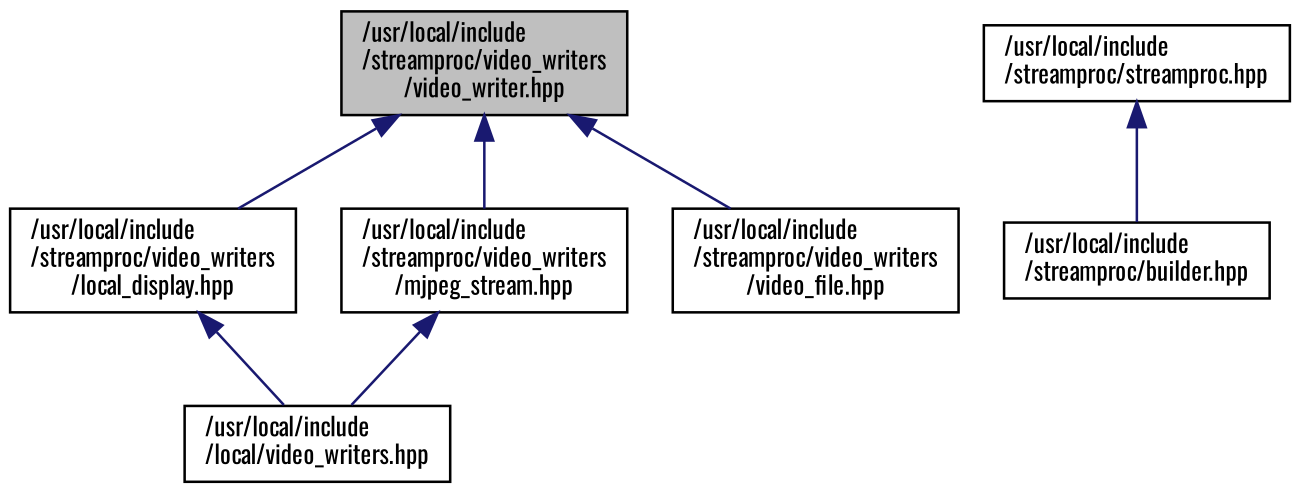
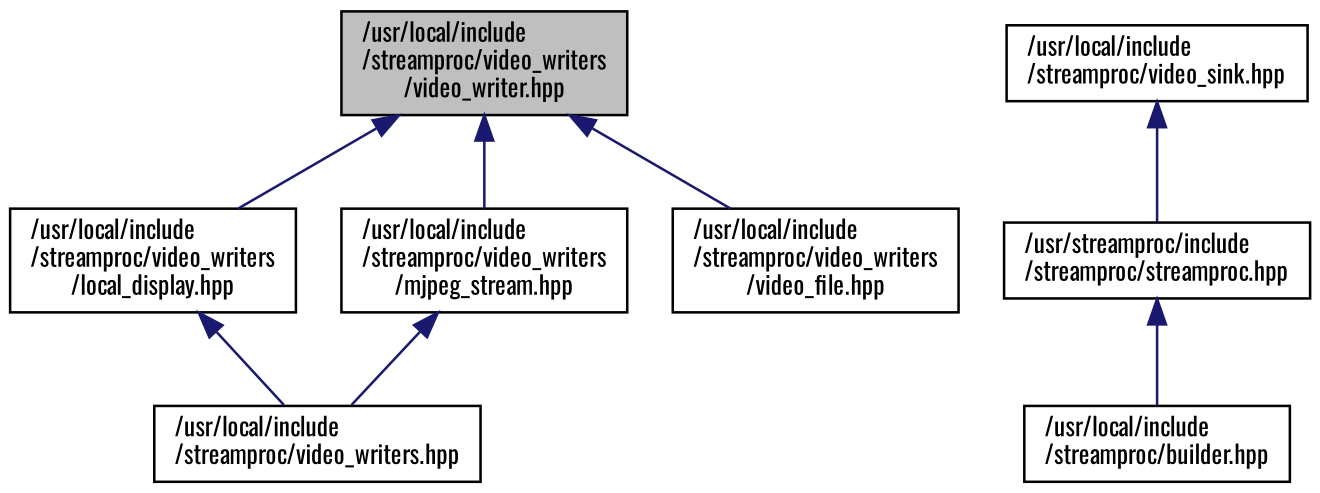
(1137, 63) -> (1157, 261)
none -> (1157, 63)
(317, 444) -> (317, 444)
